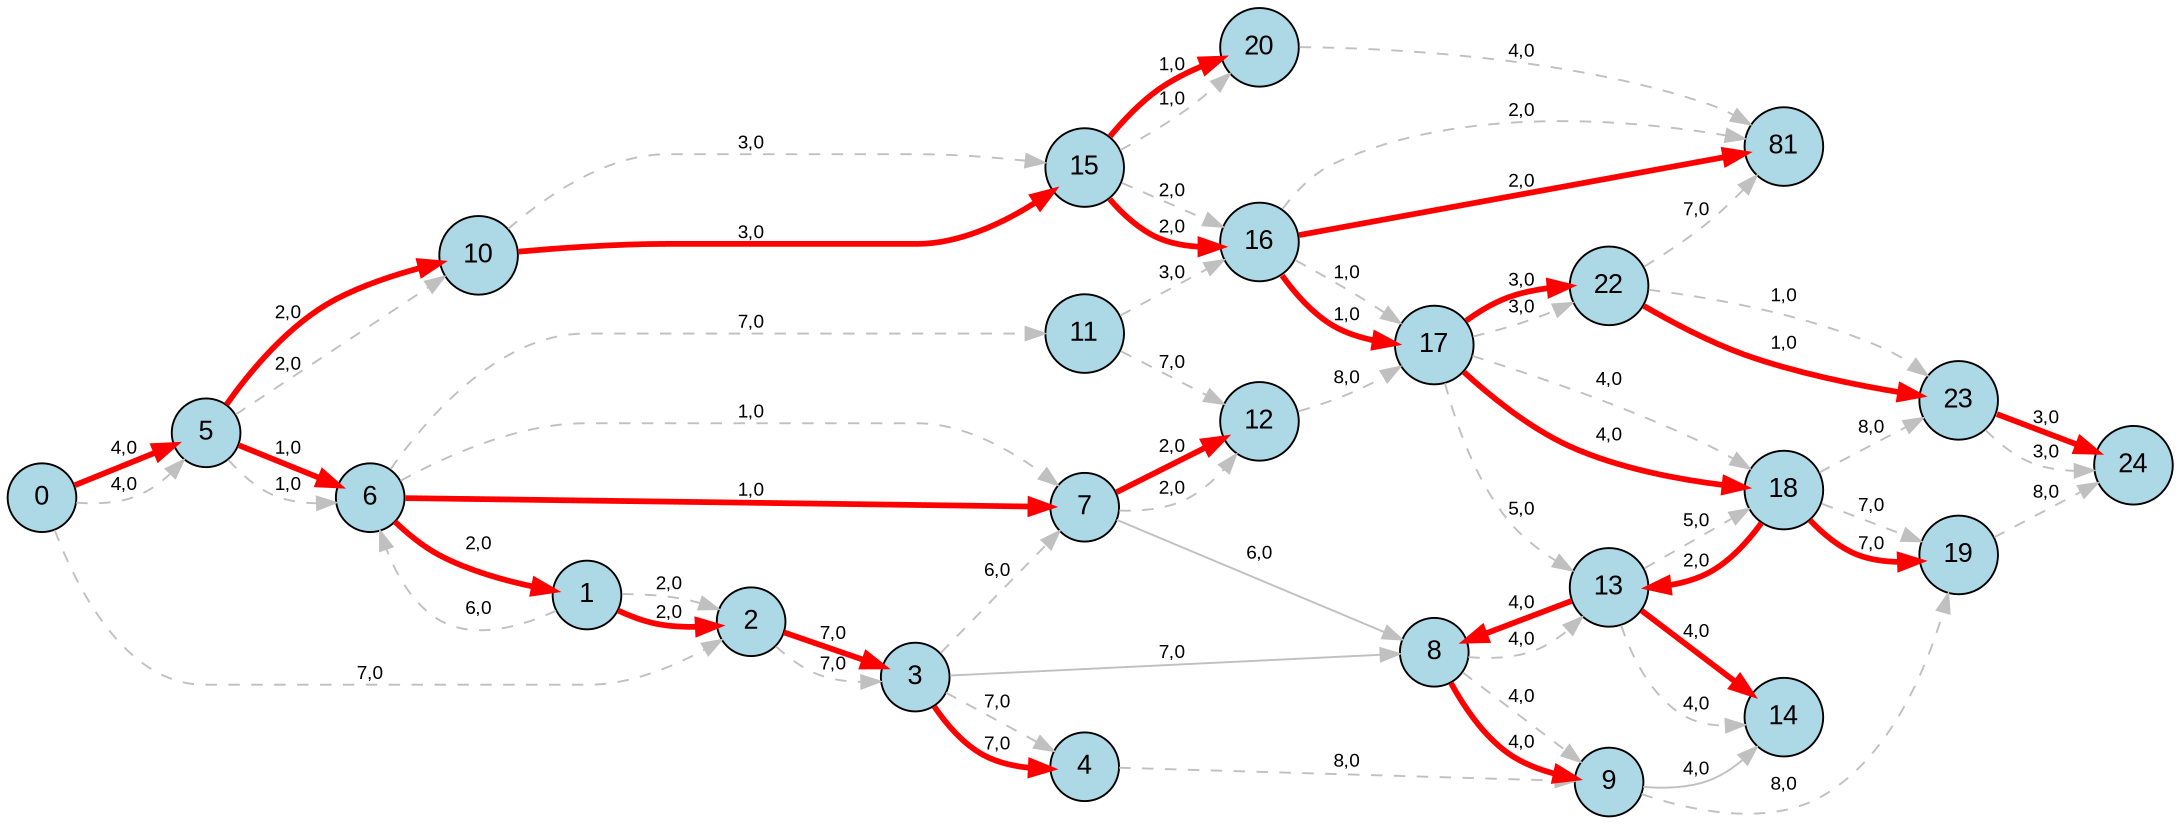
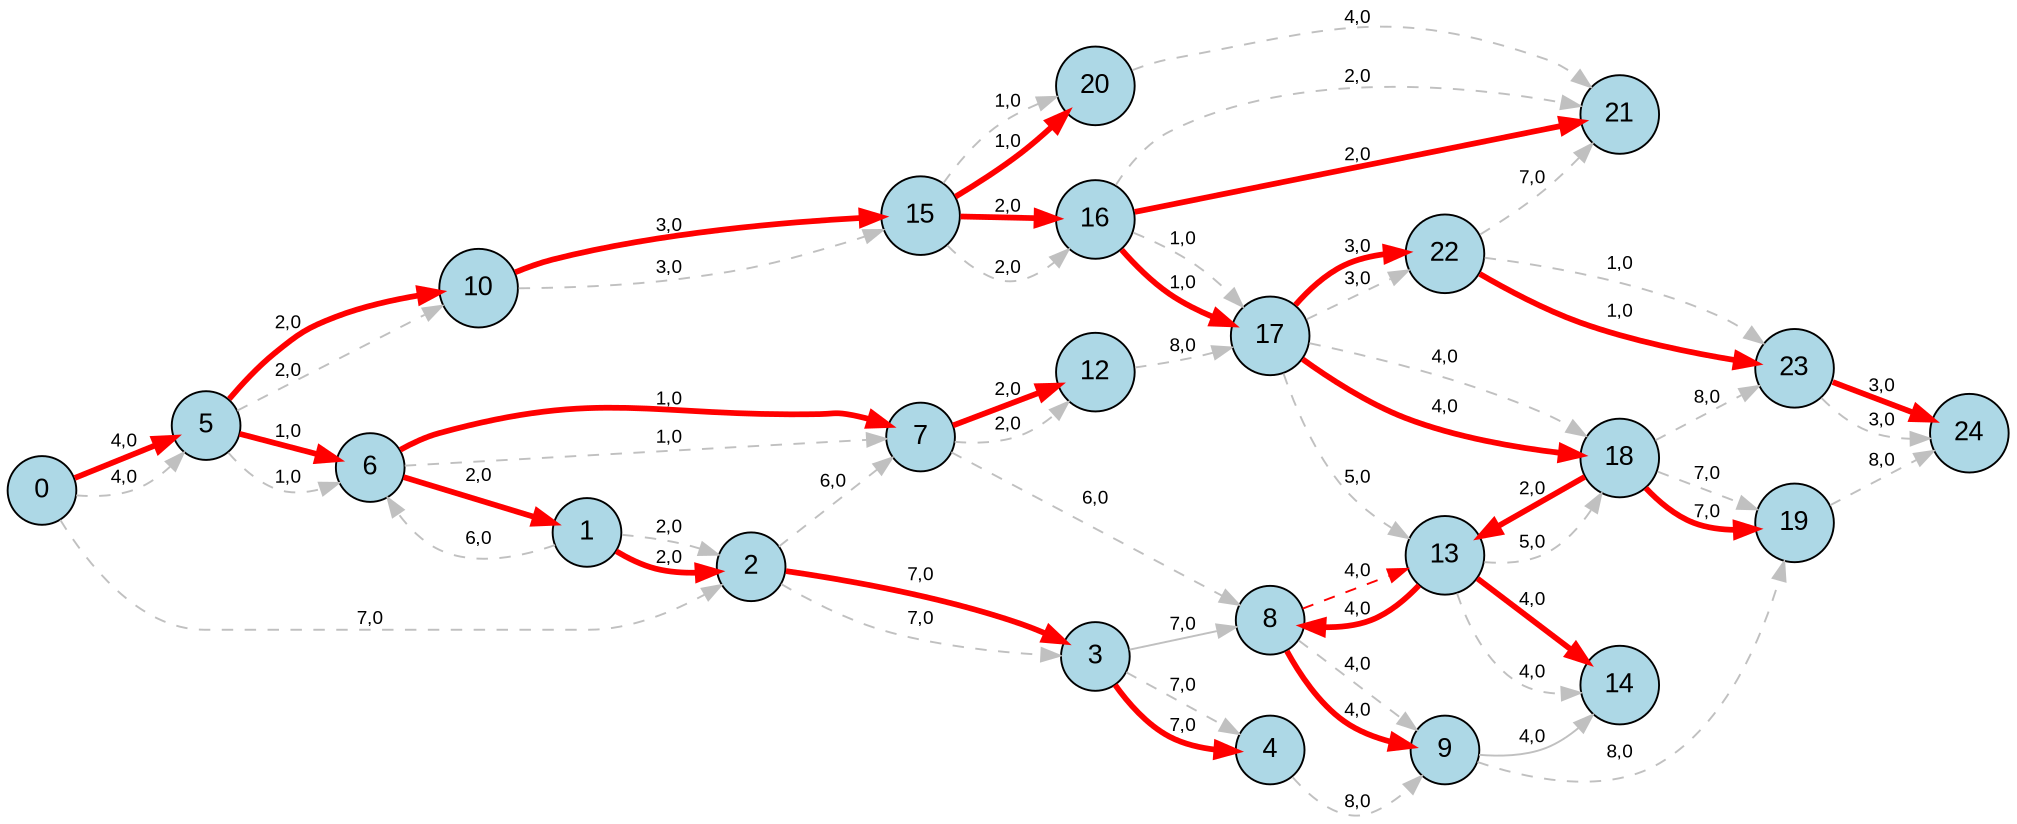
(1784, 147) -> (1620, 114)
(1085, 334) -> none
(1250, 576) -> (1087, 524)
(993, 599) -> (828, 508)
(1521, 654) -> (1346, 592)
